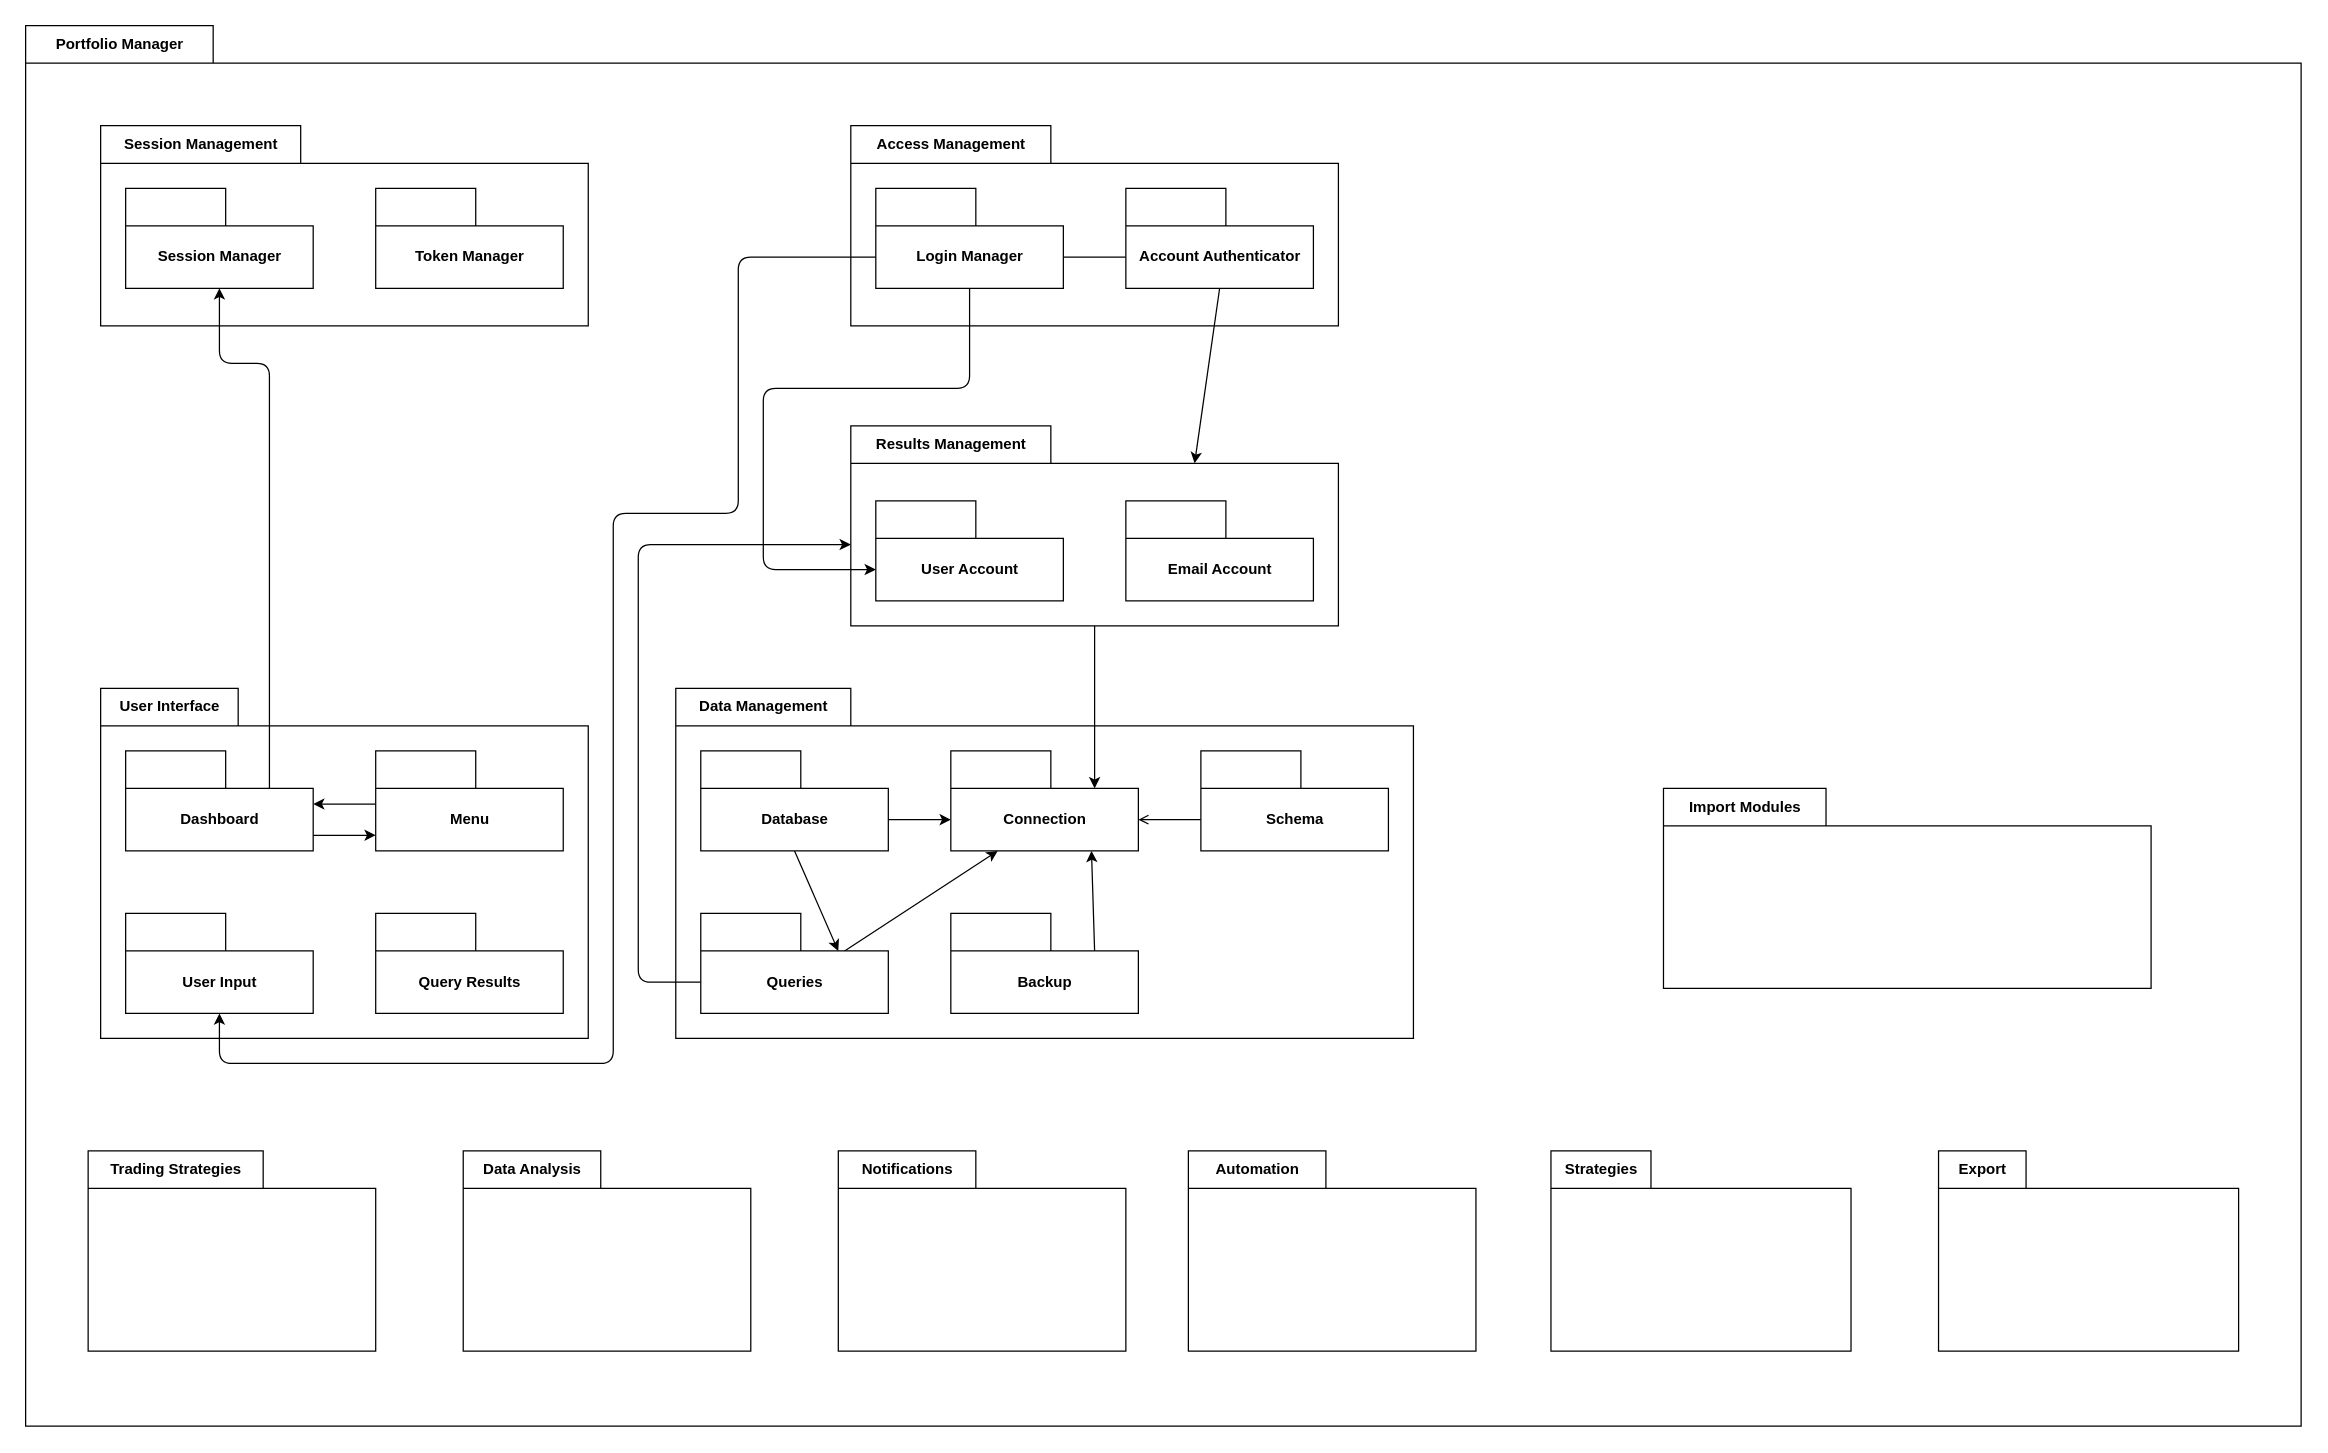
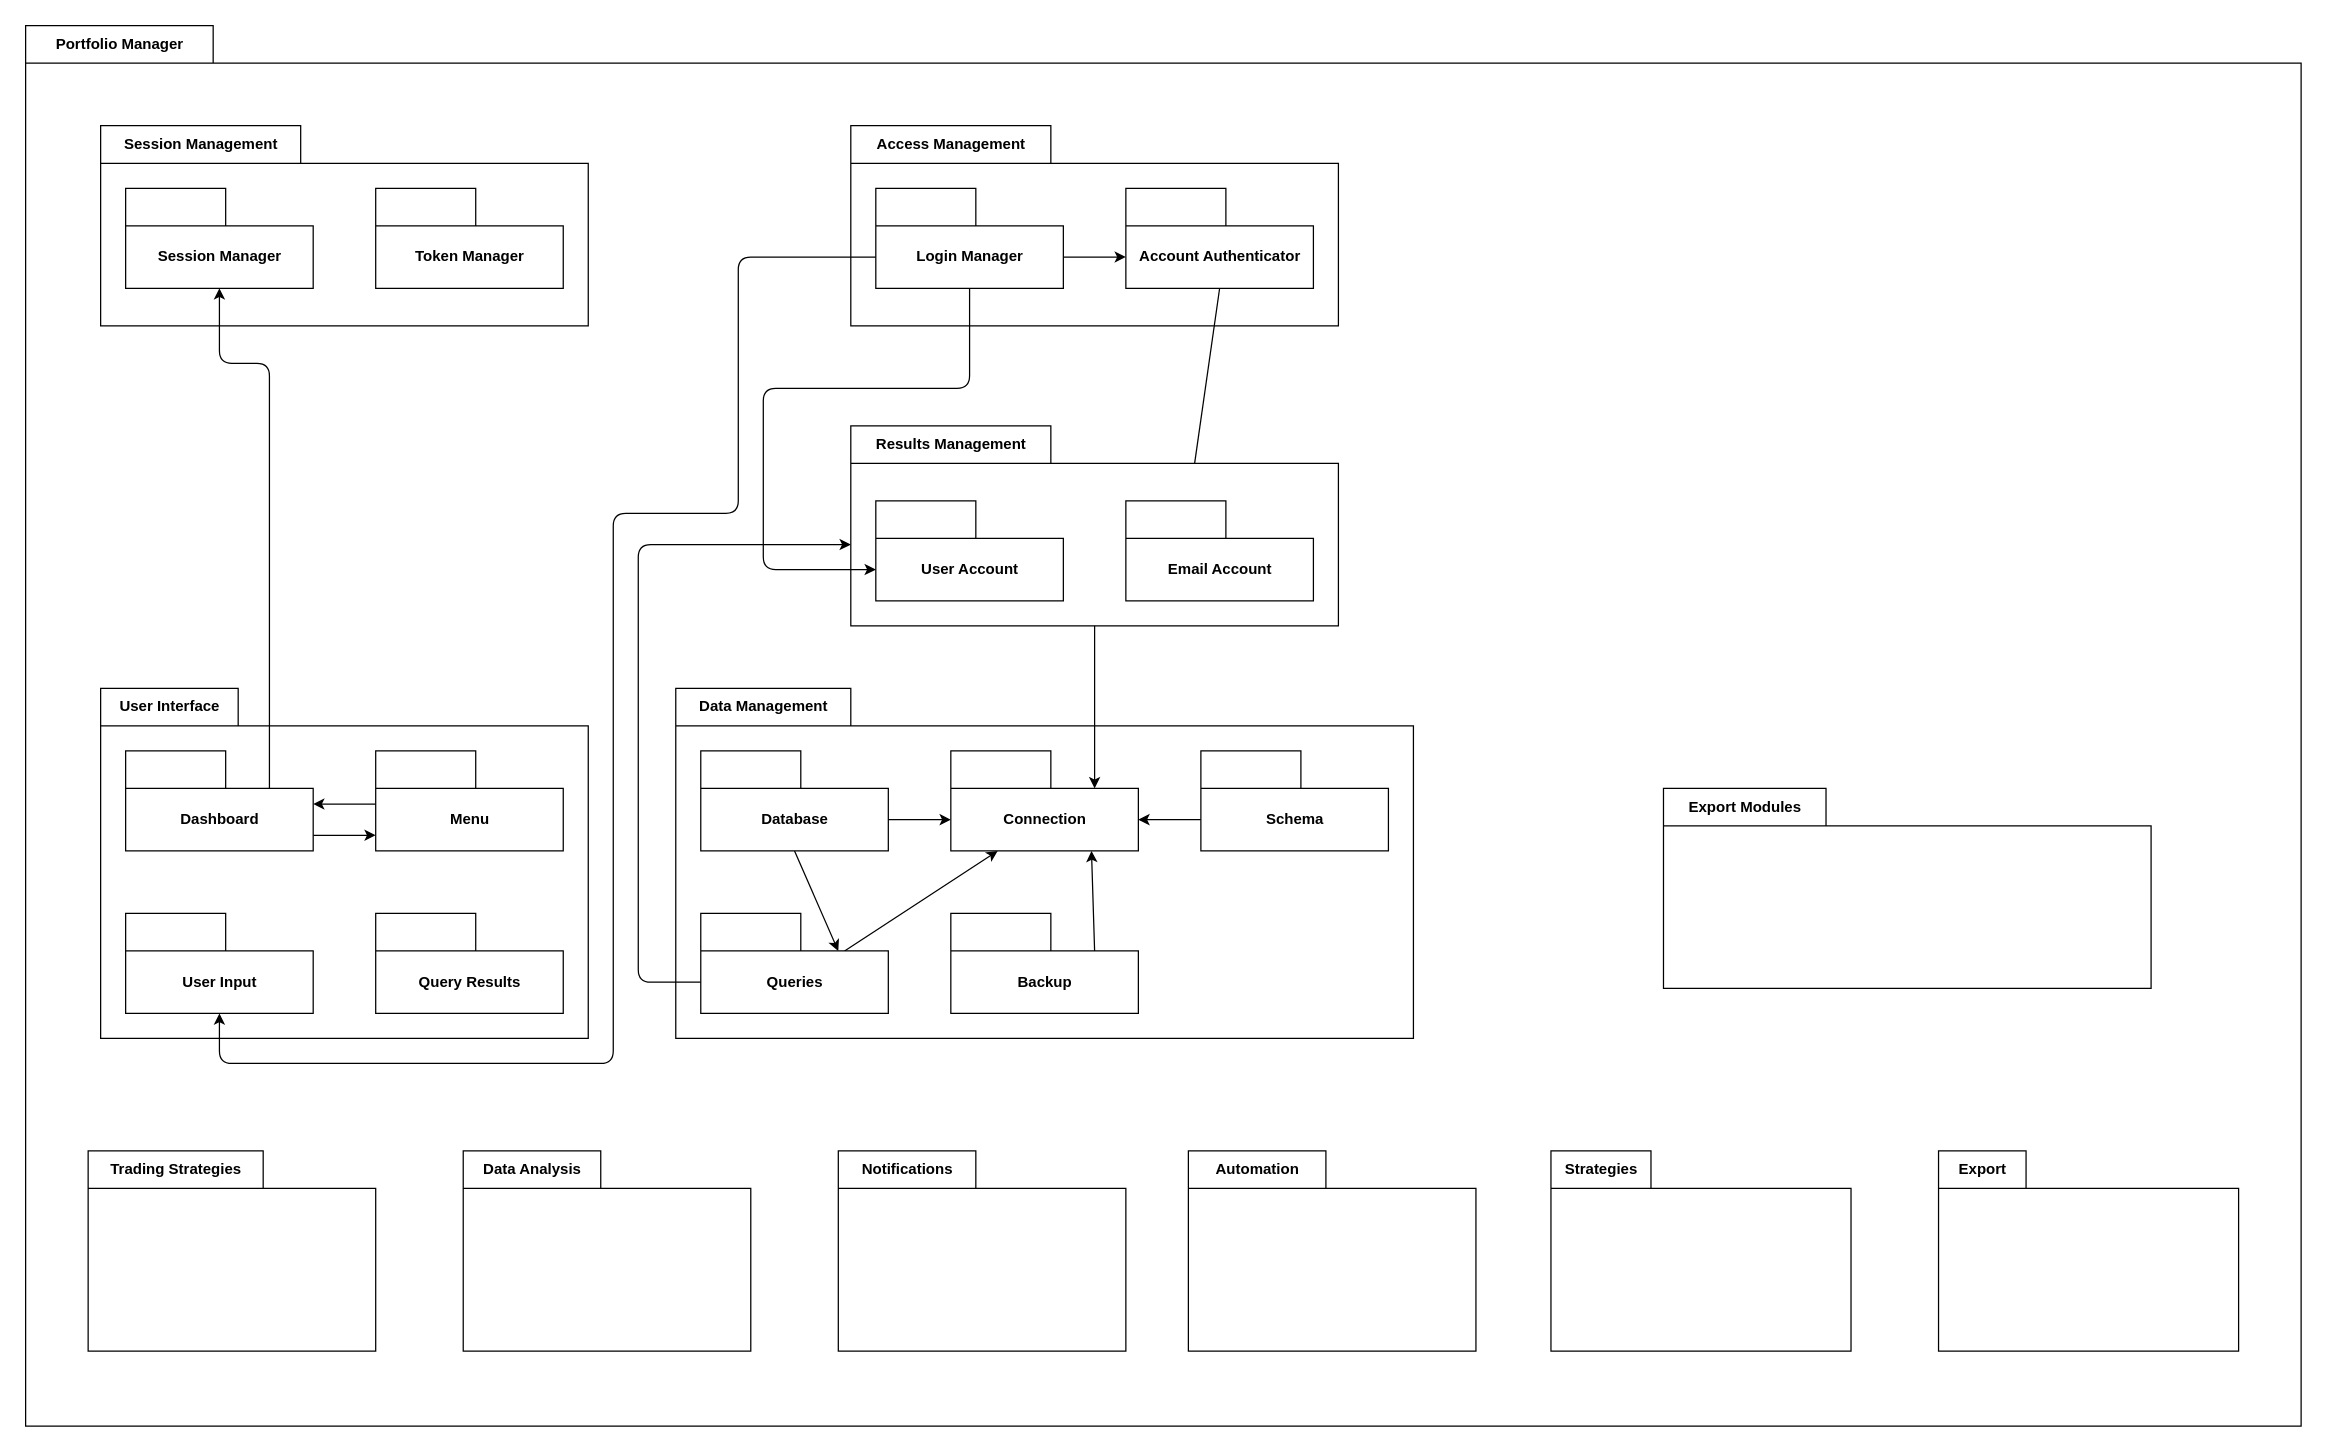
(1119, 257) -> (1116, 257)
(1196, 453) -> (1195, 457)
(1745, 807) -> (1745, 807)
(1145, 819) -> (1148, 819)
